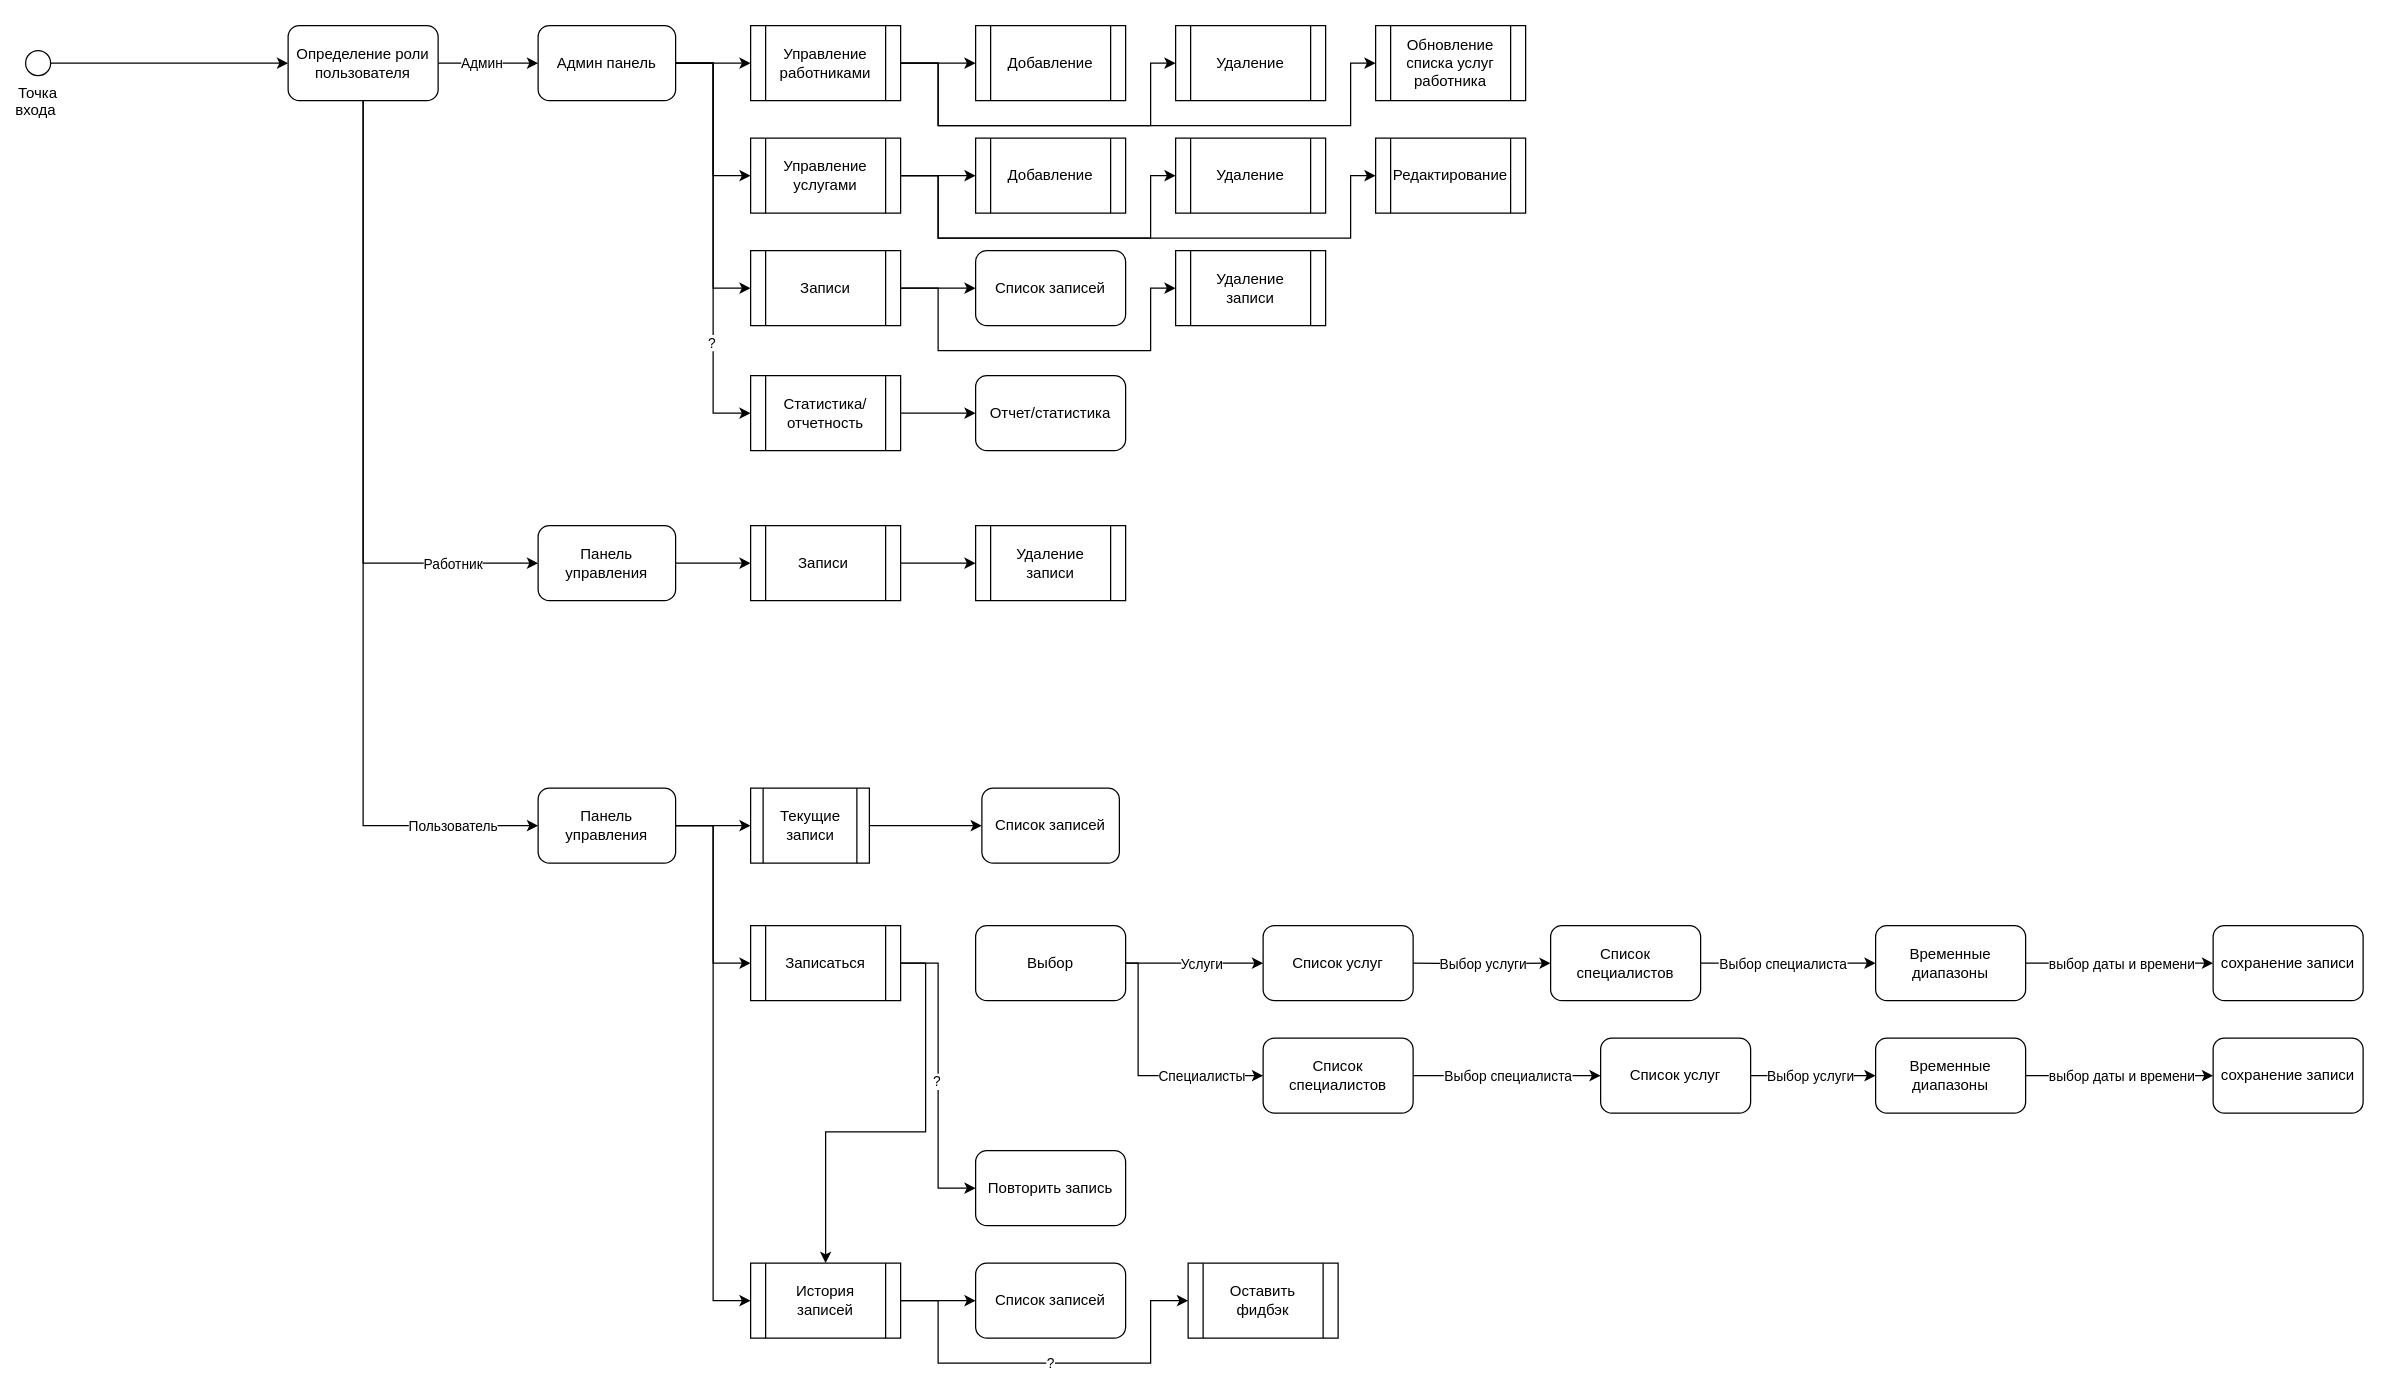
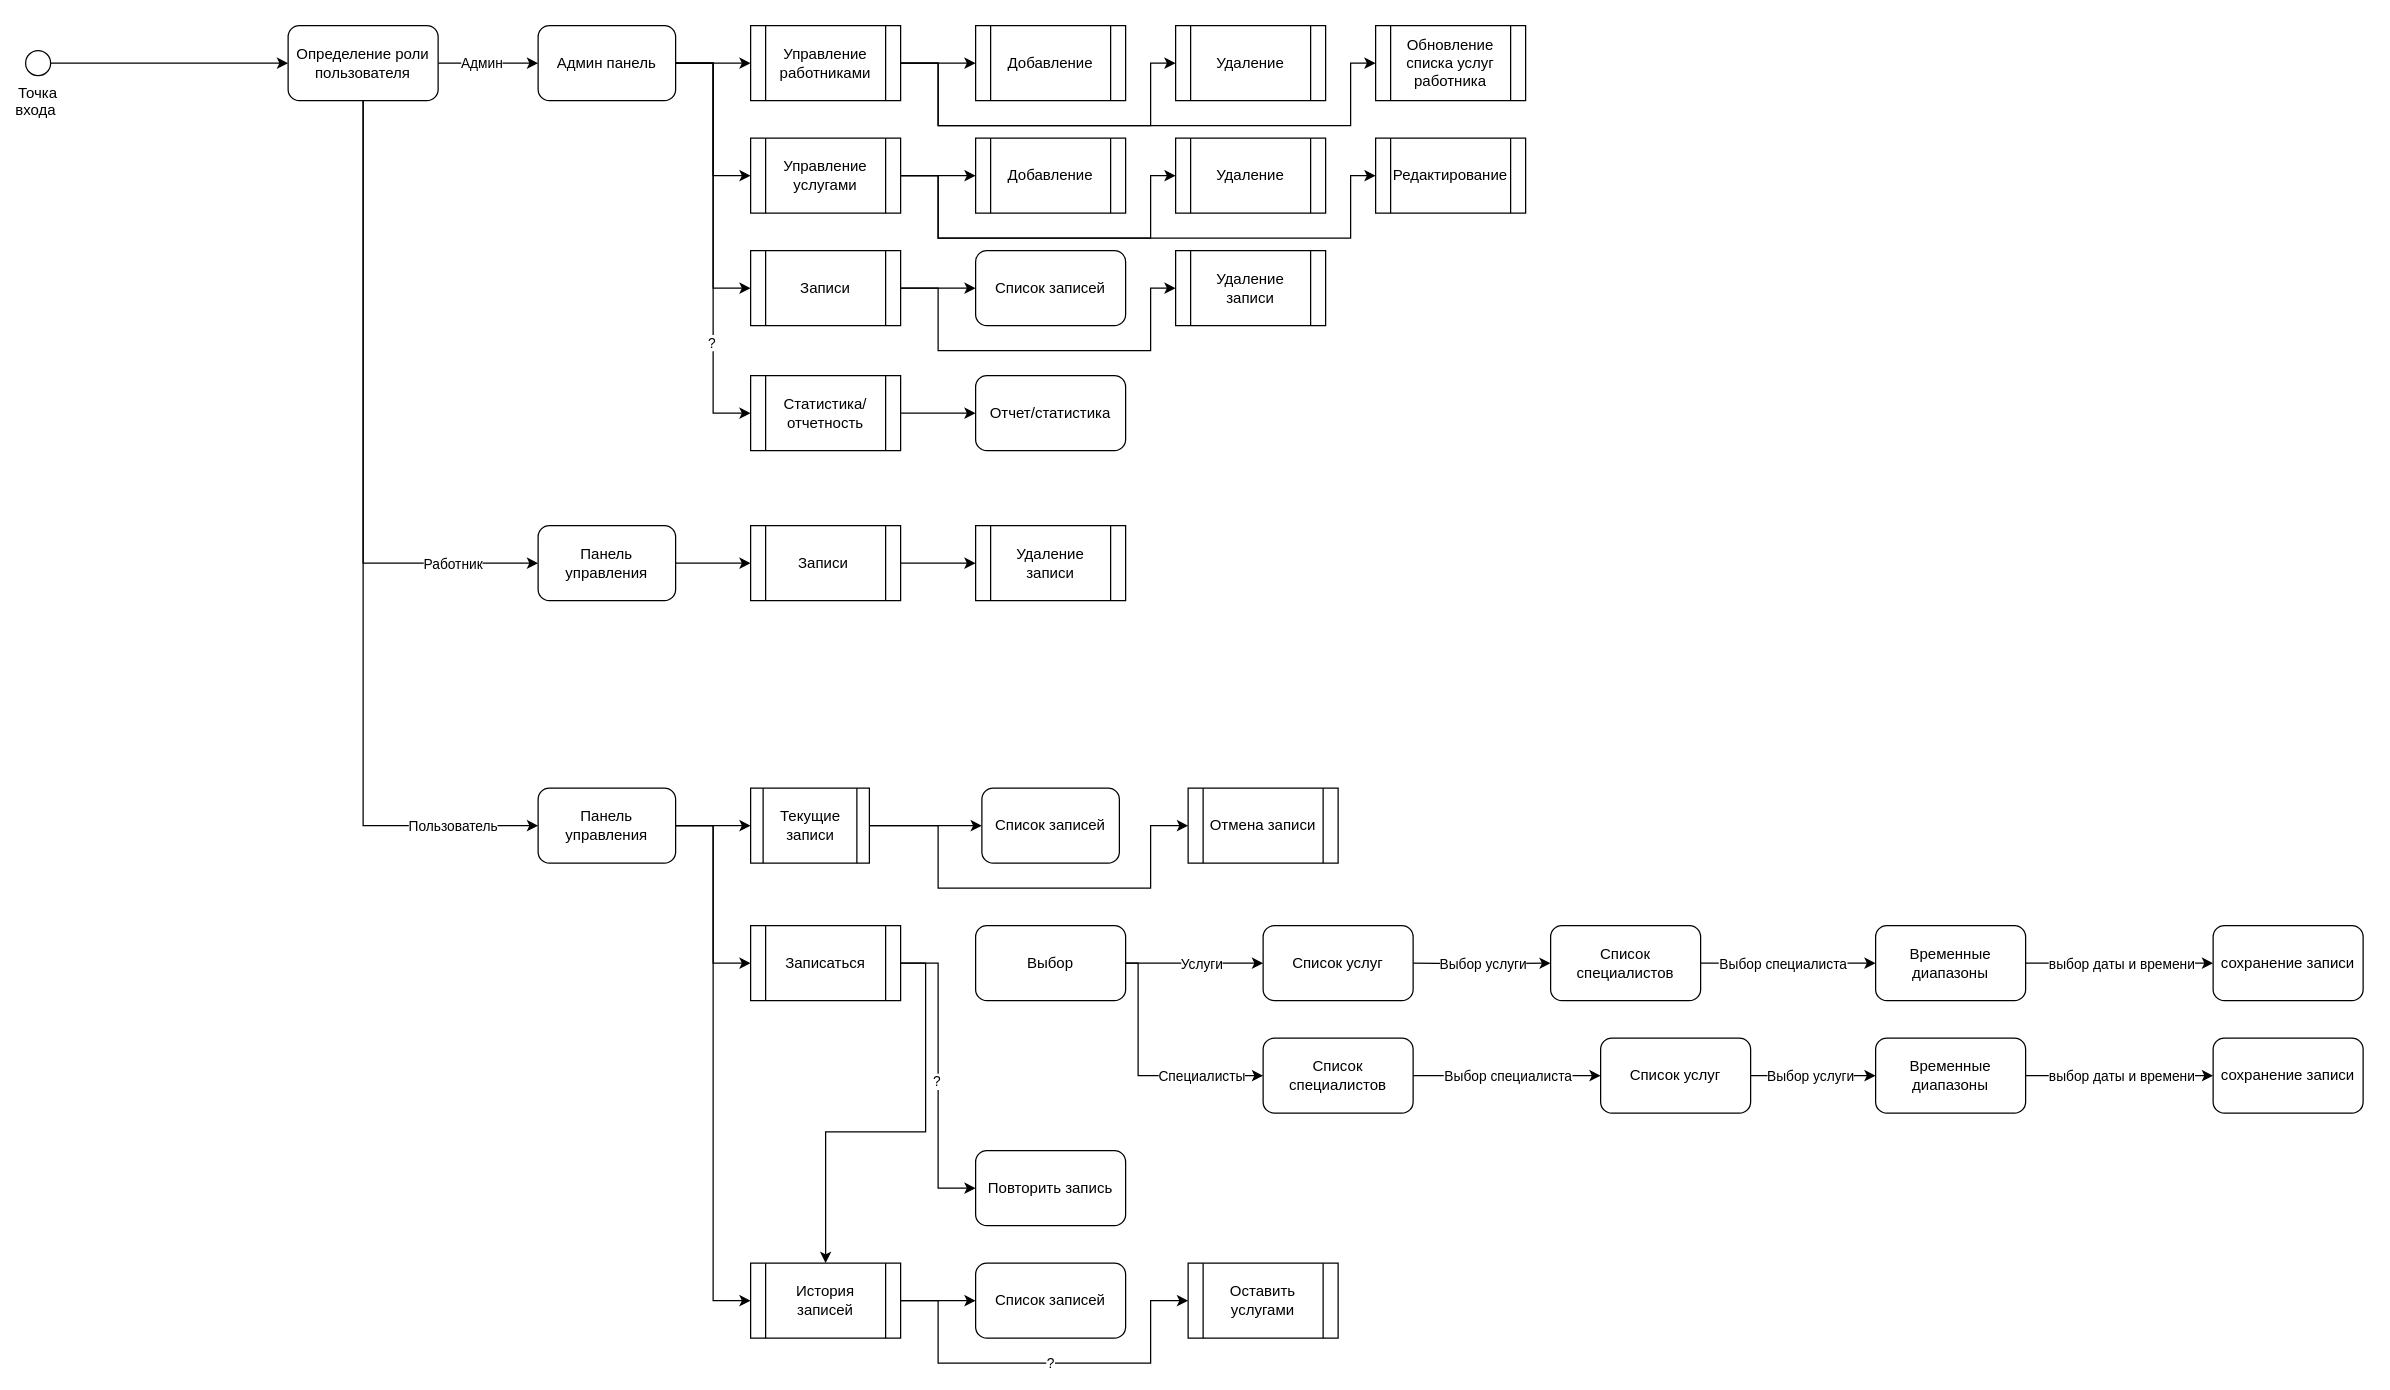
none -> (1263, 826)
none -> (1059, 888)
(1263, 1301) -> (1263, 1301)
